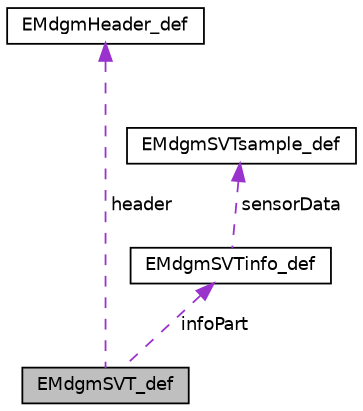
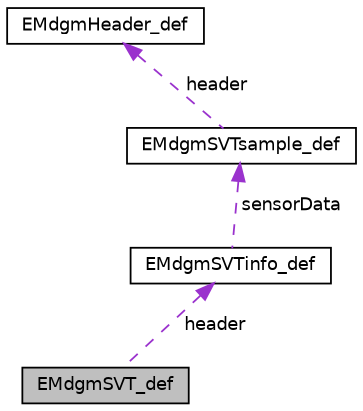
(106, 215) -> (180, 92)
(212, 326) -> (212, 326)
